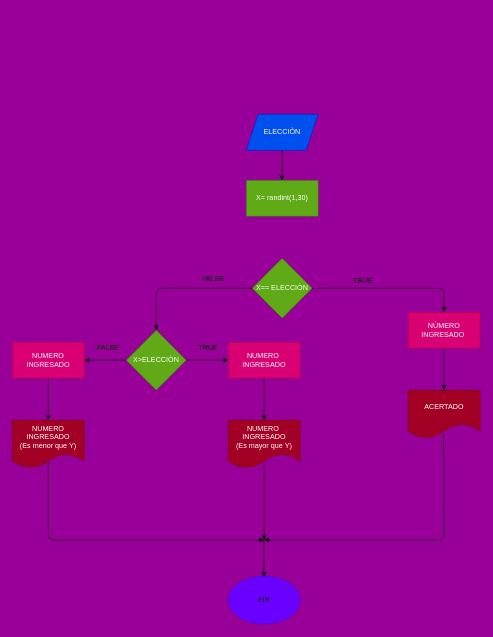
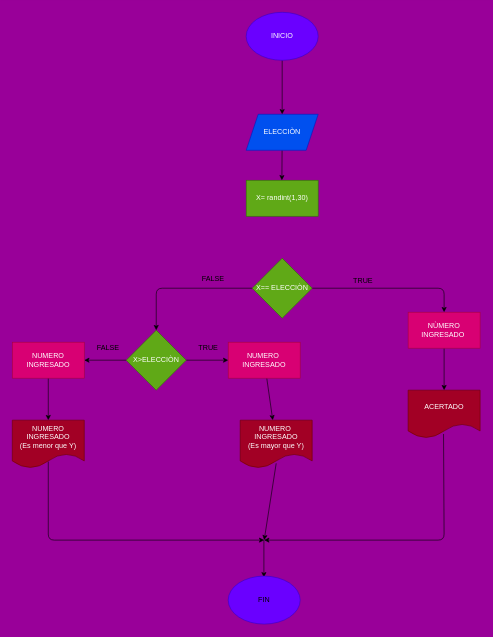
none -> (282, 36)
none -> (282, 108)
(264, 444) -> (276, 444)
